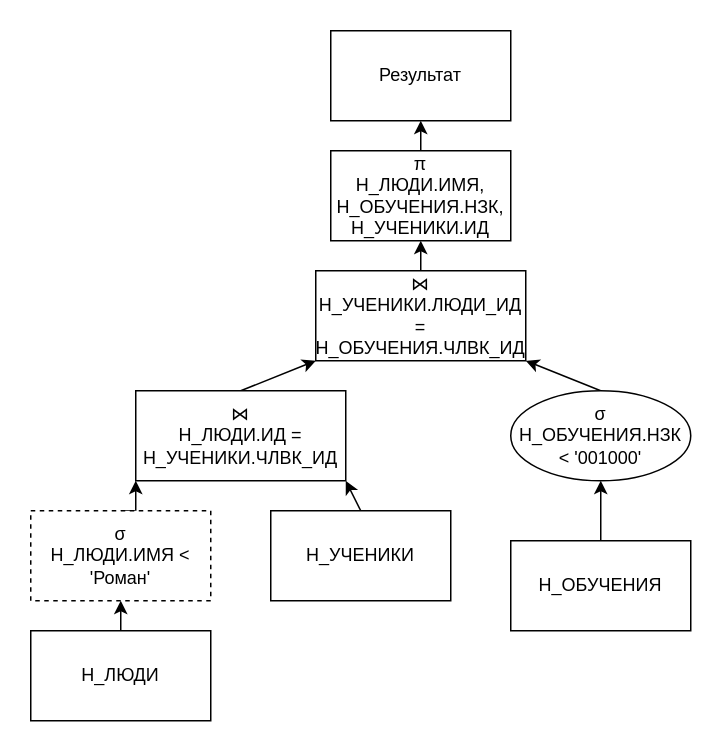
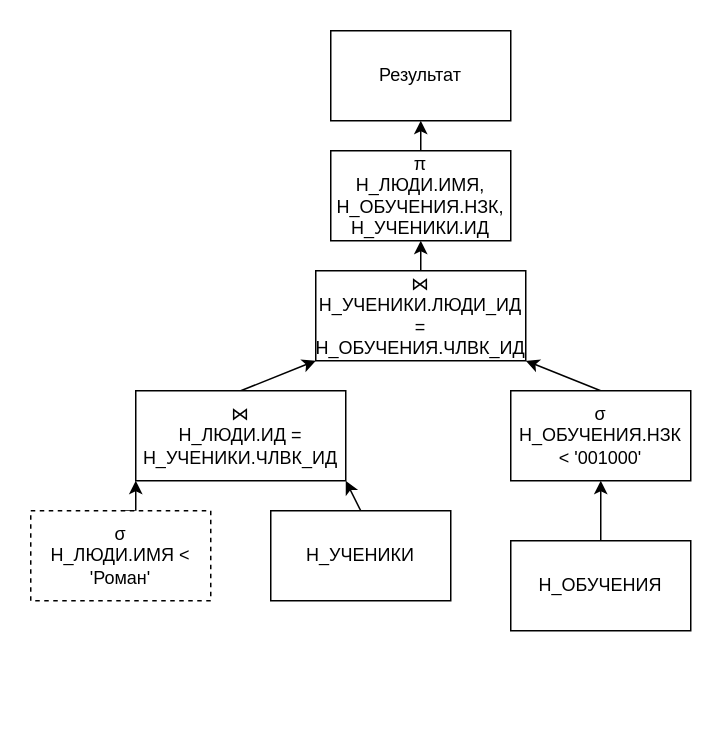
(601, 436) -> (601, 436)
(121, 621) -> none
(121, 676) -> none
